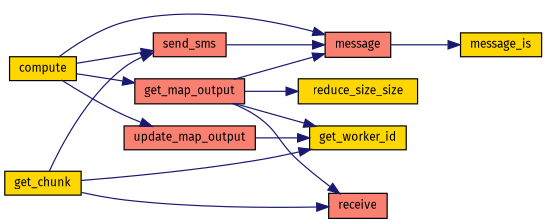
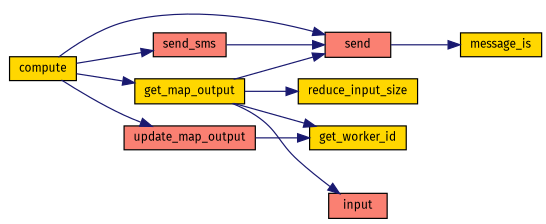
(358, 45) -> (358, 45)
(190, 91) -> (190, 91)
(358, 91) -> (358, 91)
(43, 183) -> none
(358, 206) -> (358, 206)
